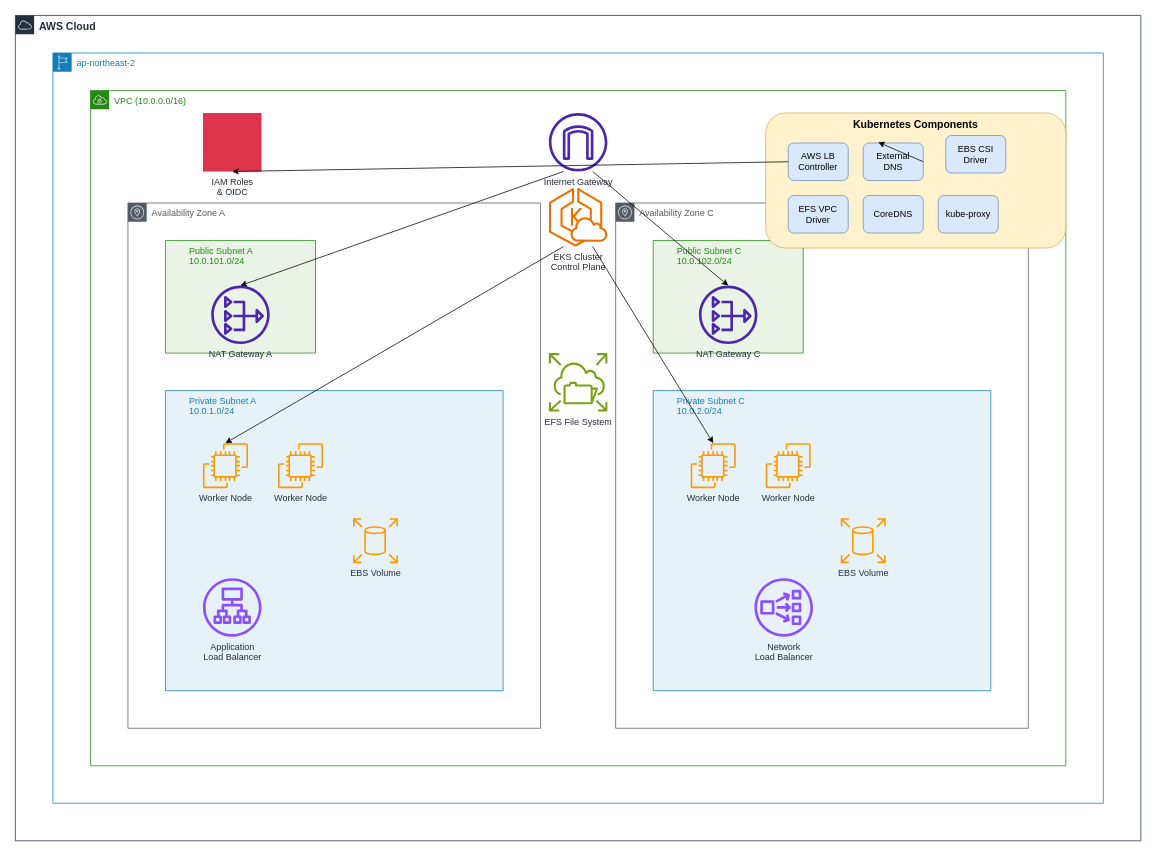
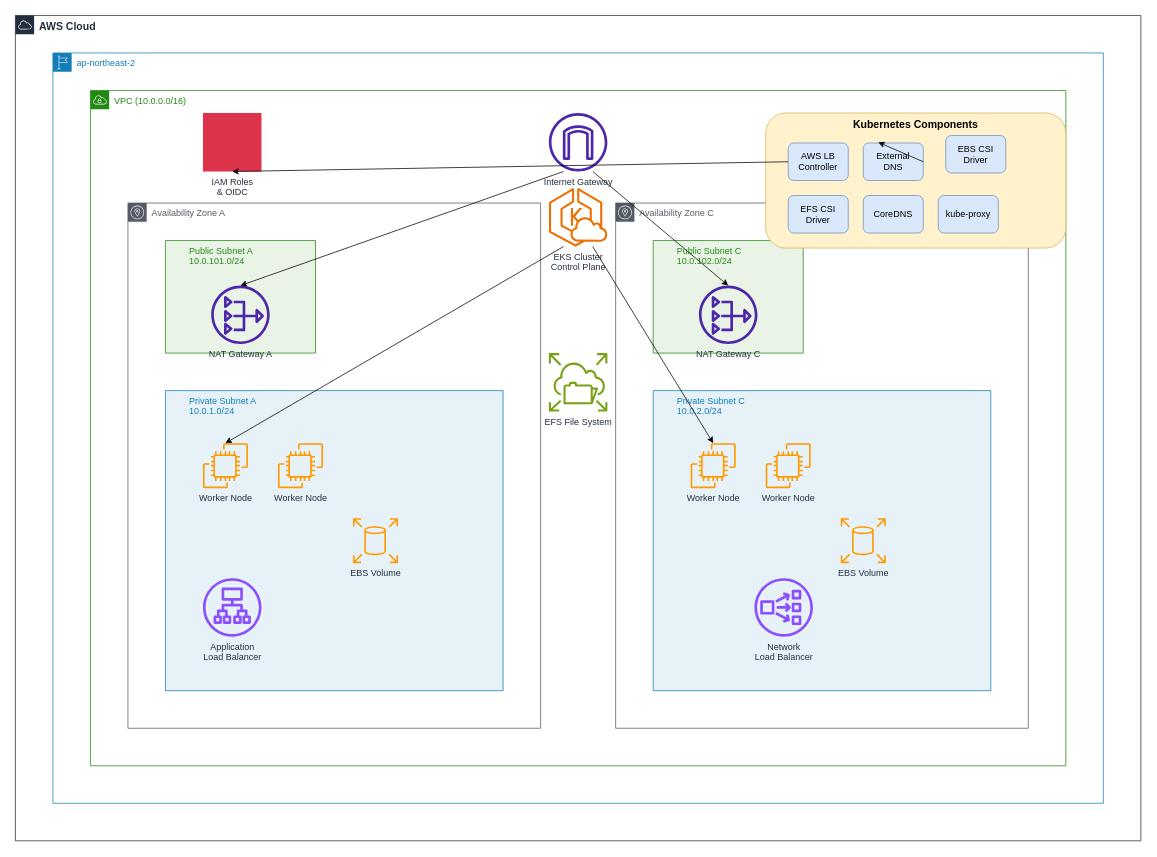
(818, 214) -> (818, 214)
